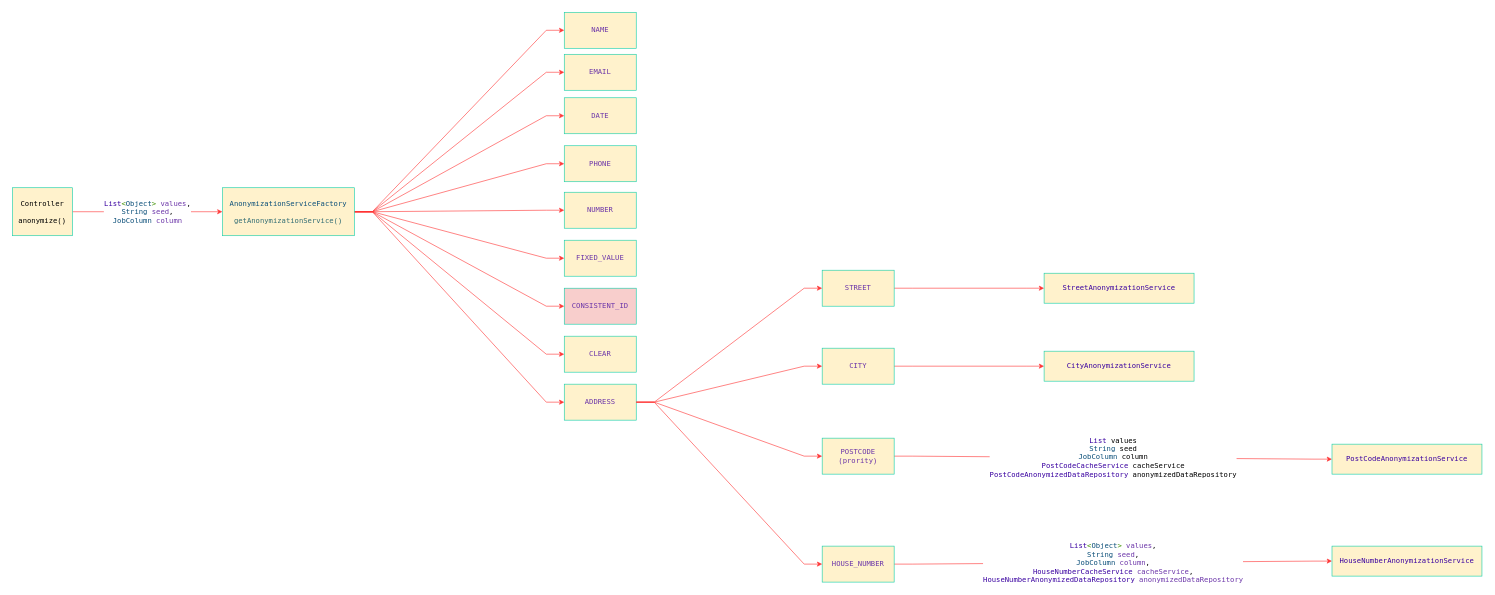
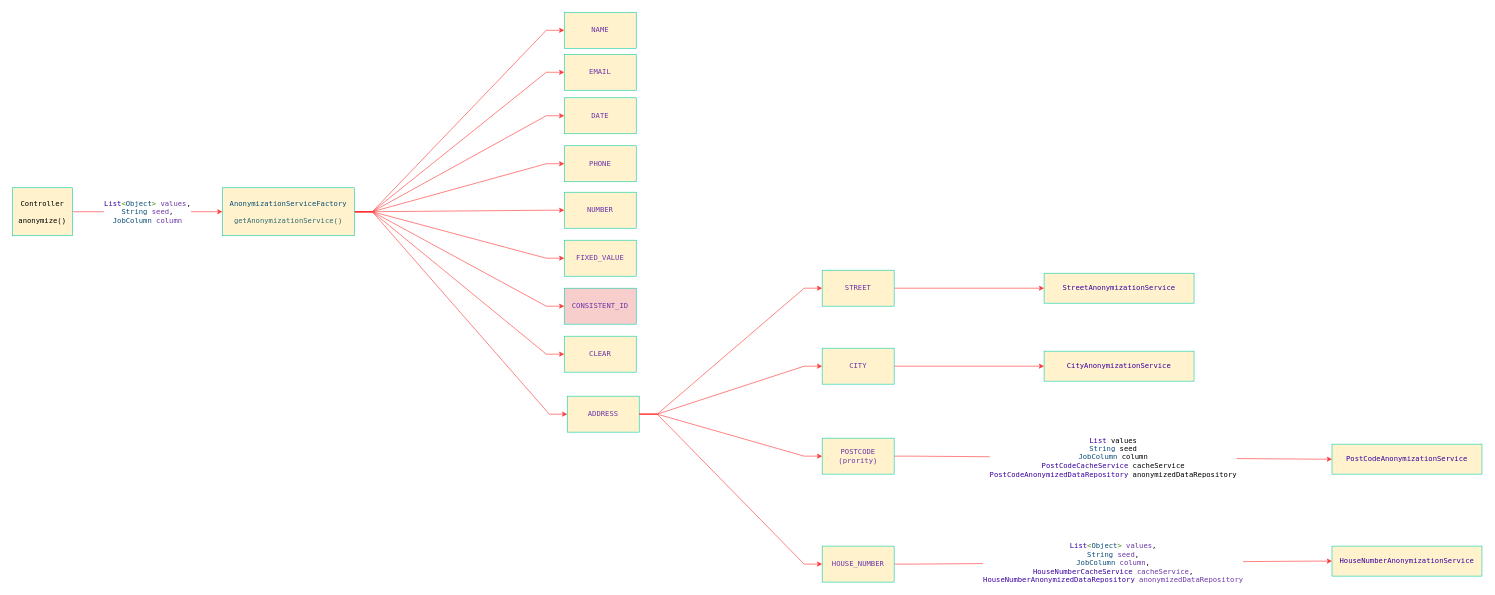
(600, 402) -> (603, 414)
